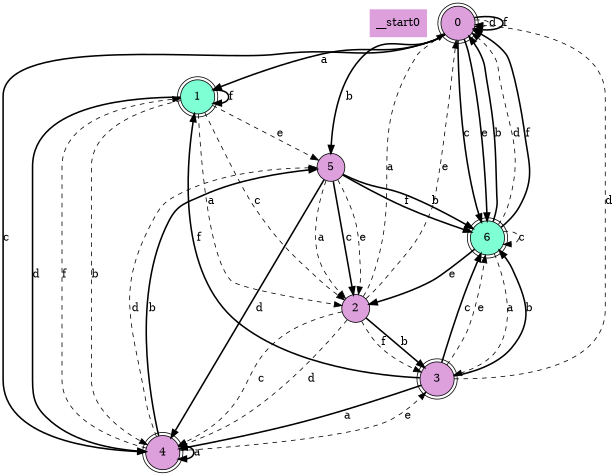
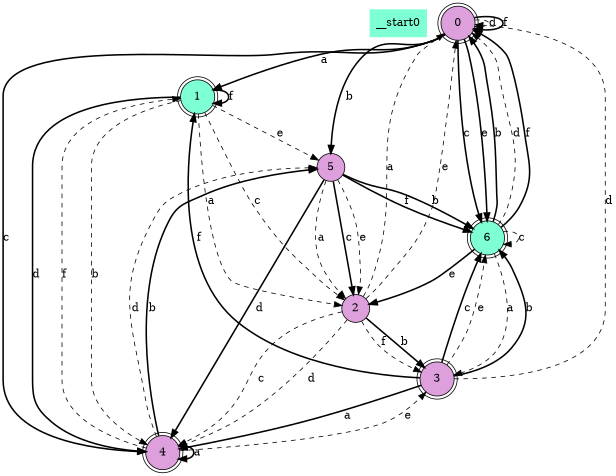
(398, 23) -> (398, 23)
